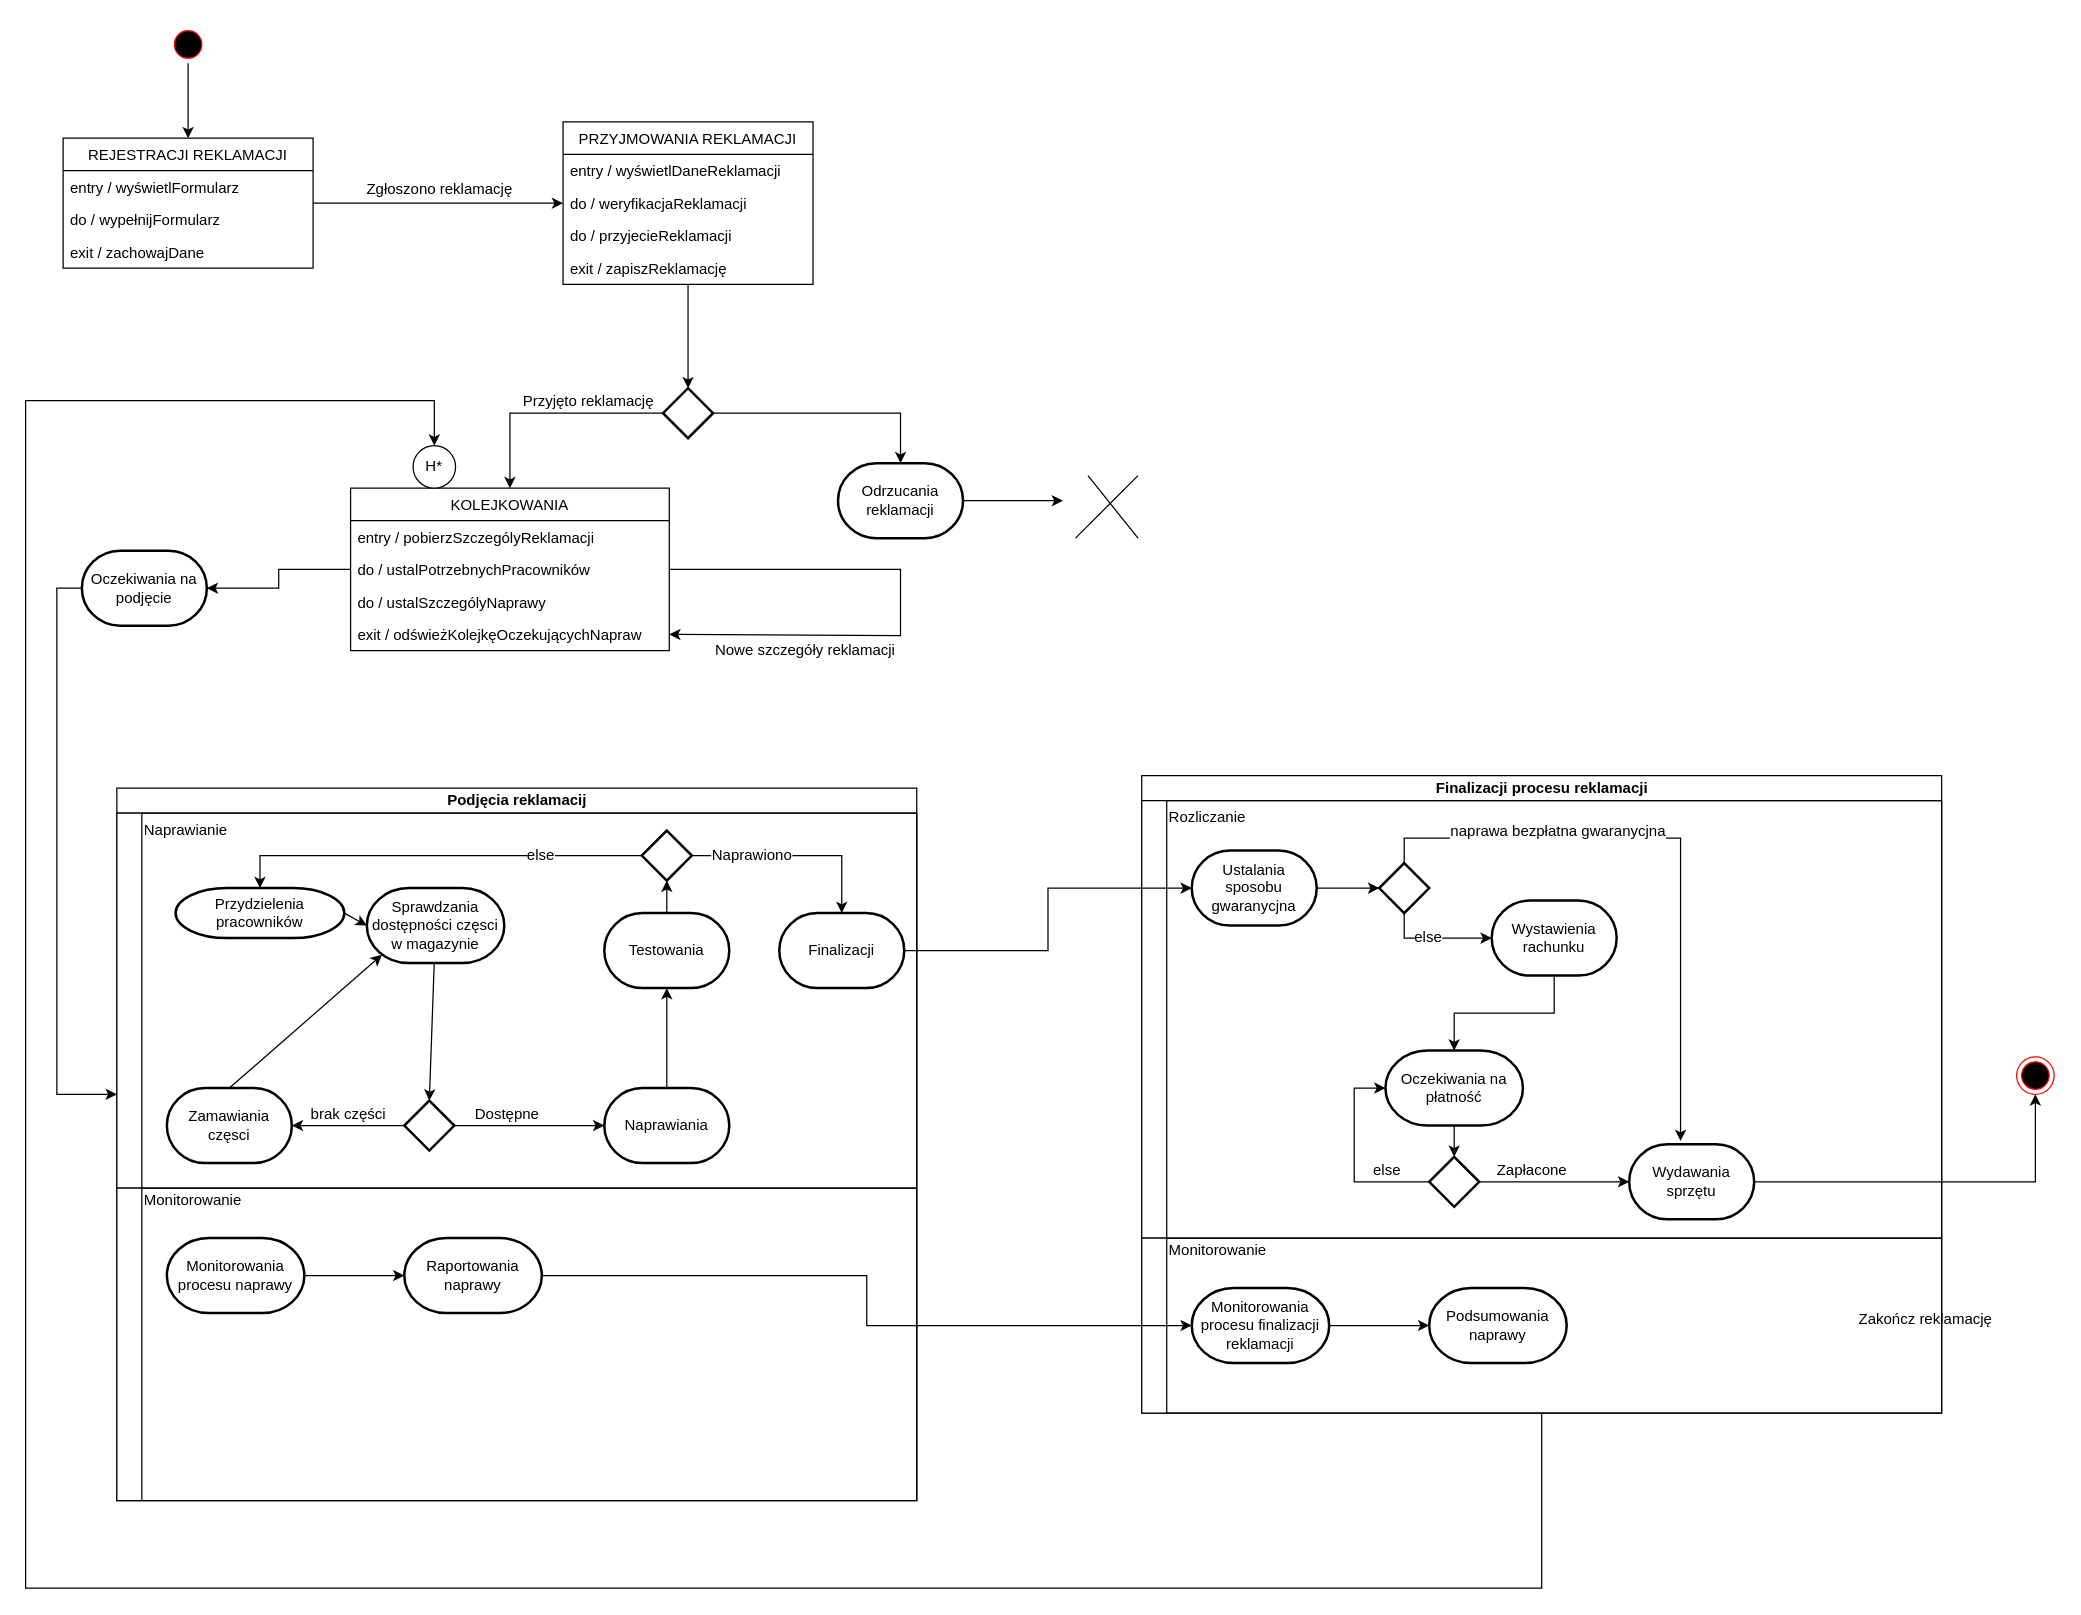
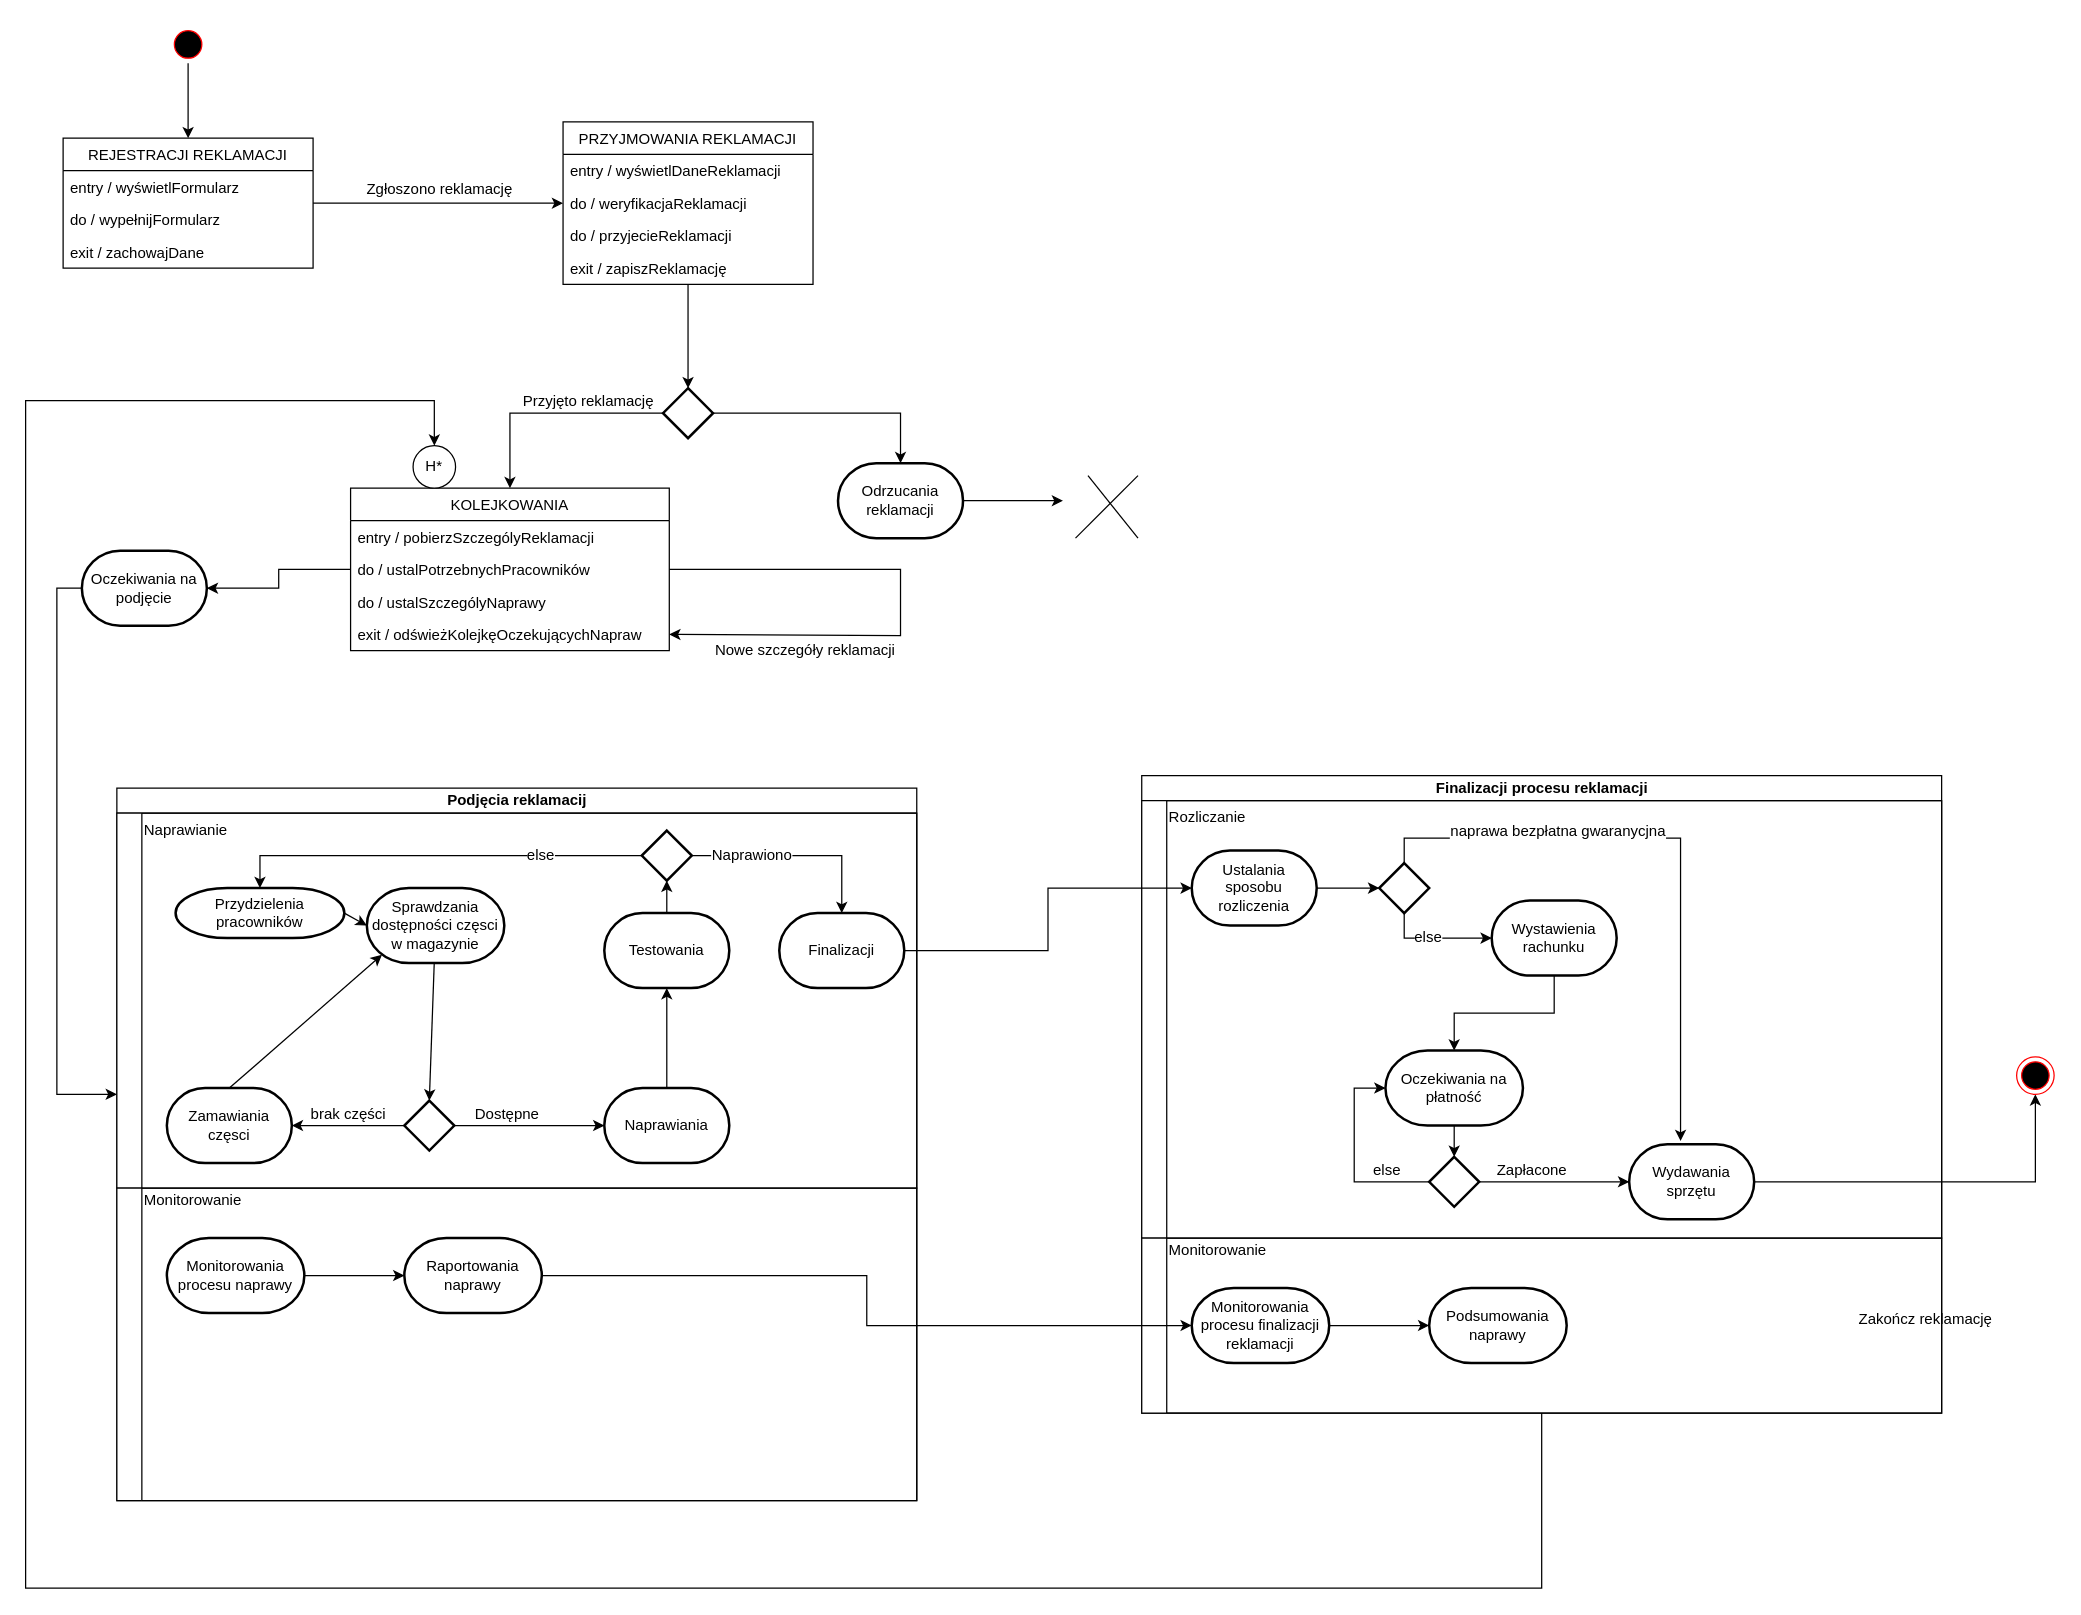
(1254, 888) -> (1254, 888)
